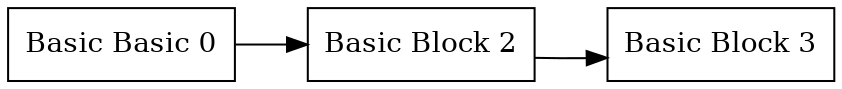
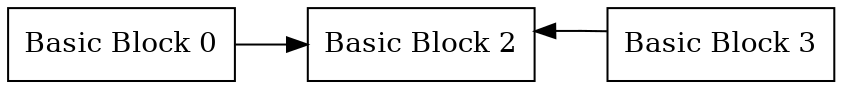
(122, 45) -> (122, 45)
(561, 58) -> (581, 31)
